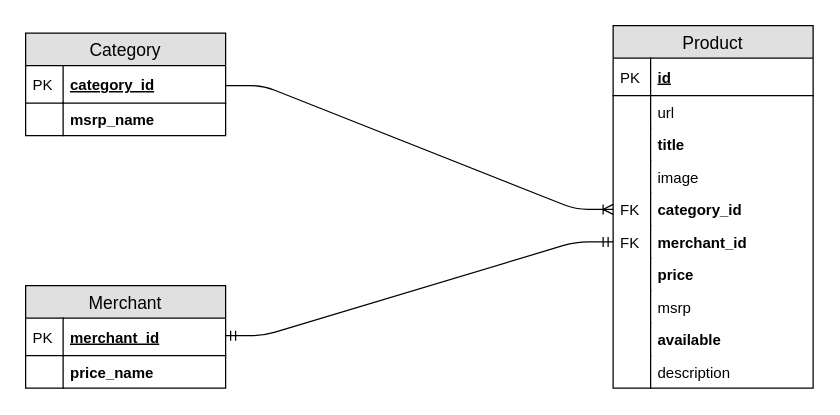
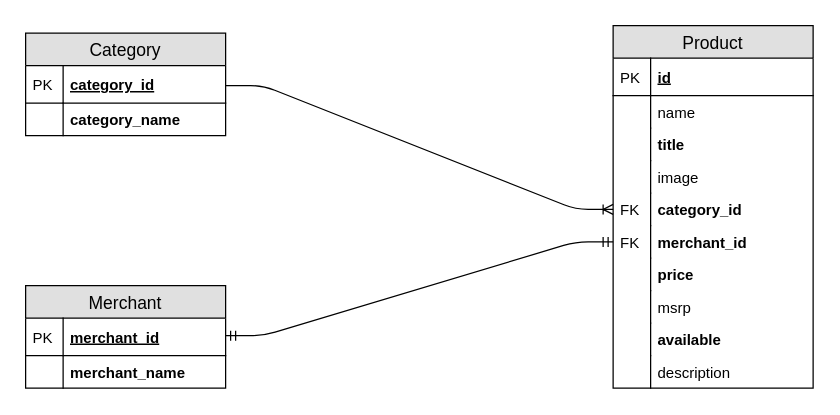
(668, 113) -> (674, 113)
(108, 120) -> (125, 120)
(110, 373) -> (125, 373)
